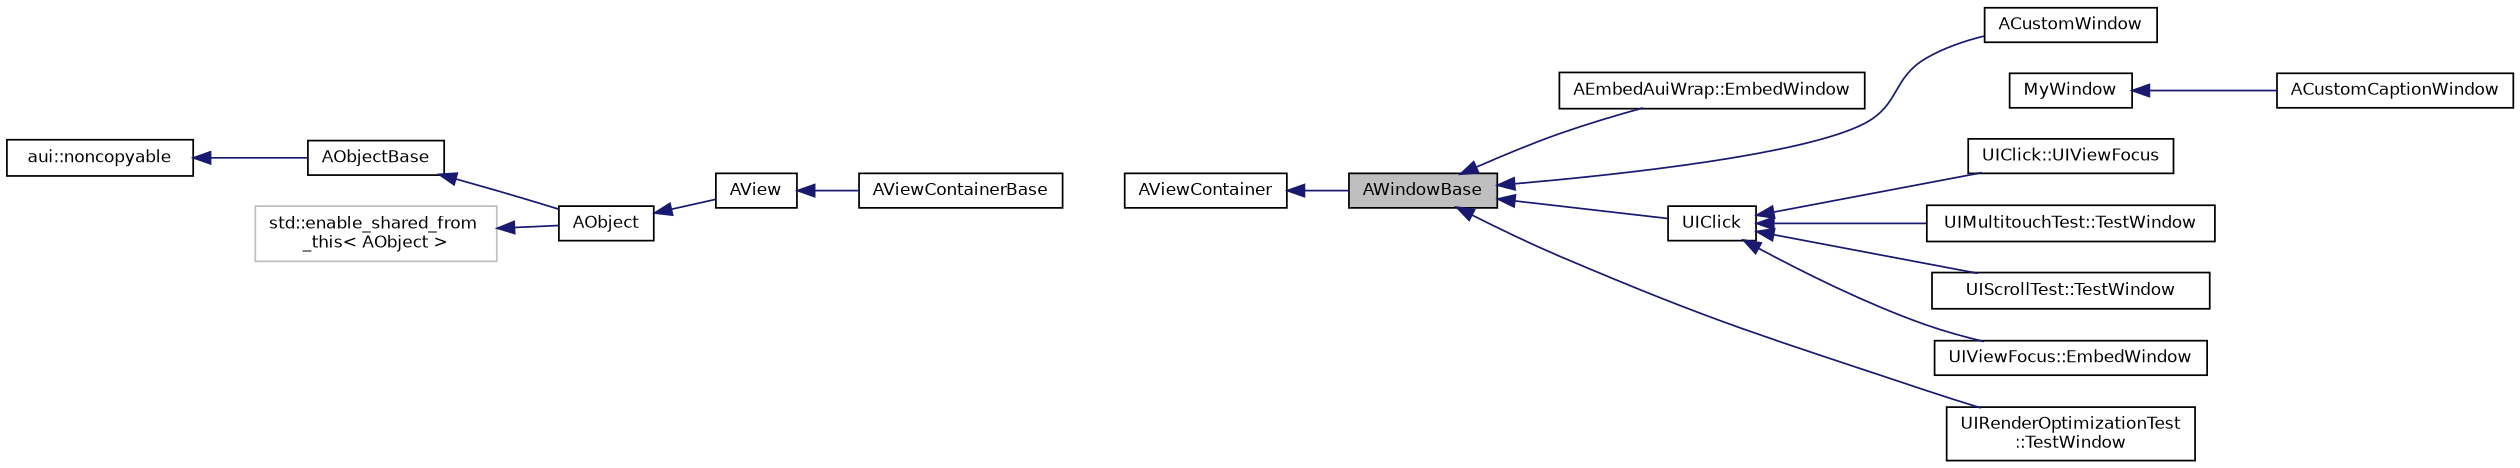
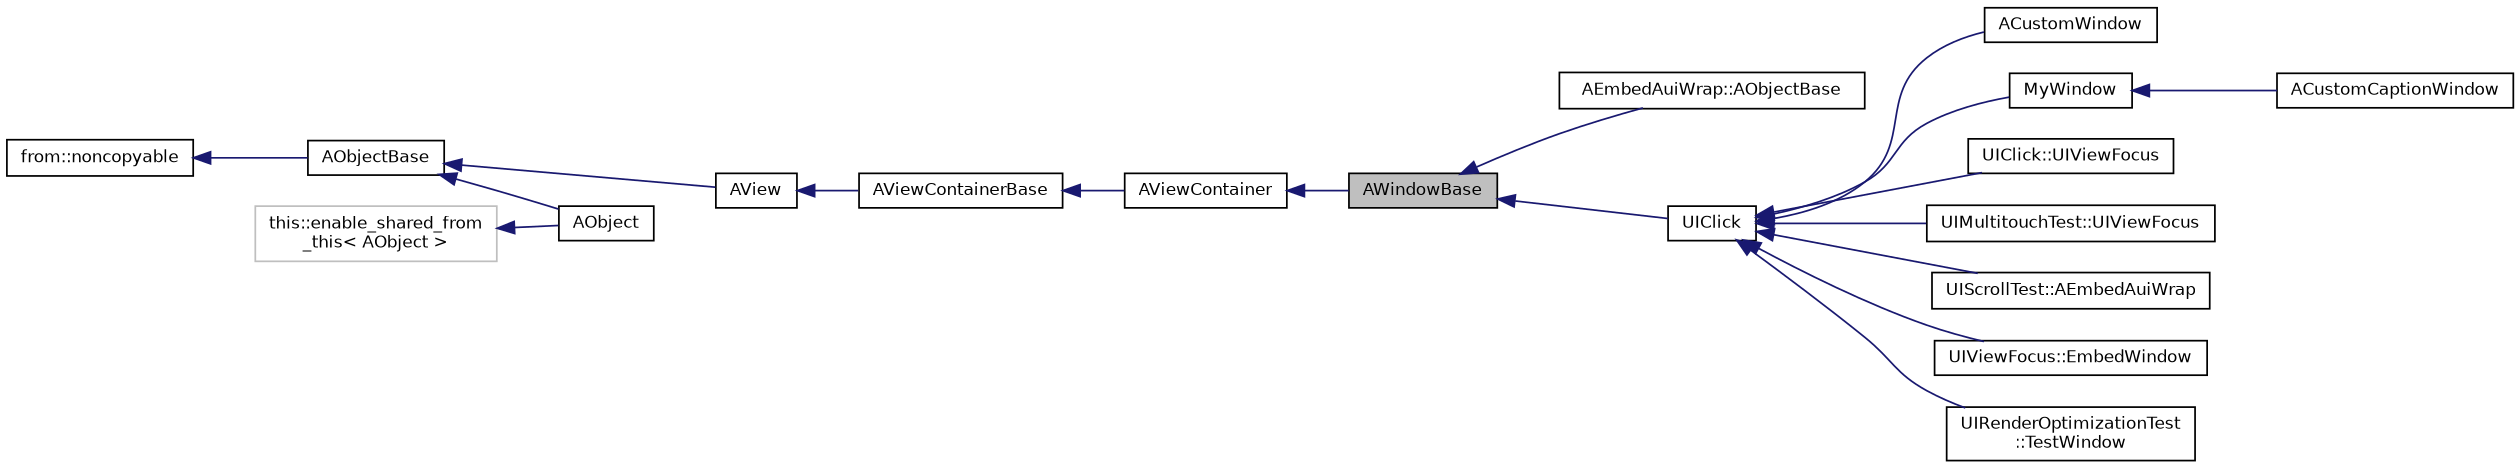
(1712, 91) -> (1712, 91)
none -> (1901, 146)
(1767, 151) -> (1892, 137)
(100, 158) -> (100, 158)
none -> (1102, 191)
(694, 204) -> (588, 176)
(2071, 223) -> (2071, 223)
(376, 234) -> (376, 234)
(2071, 291) -> (2071, 291)
(1723, 321) -> (1857, 331)
